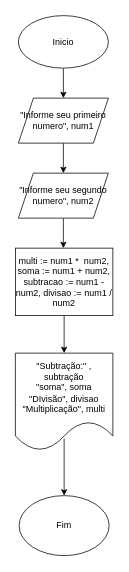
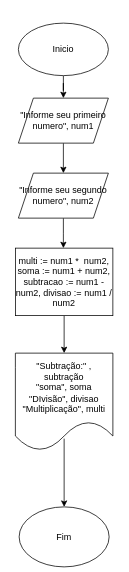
(63, 42) -> (63, 49)
(64, 525) -> (64, 537)
